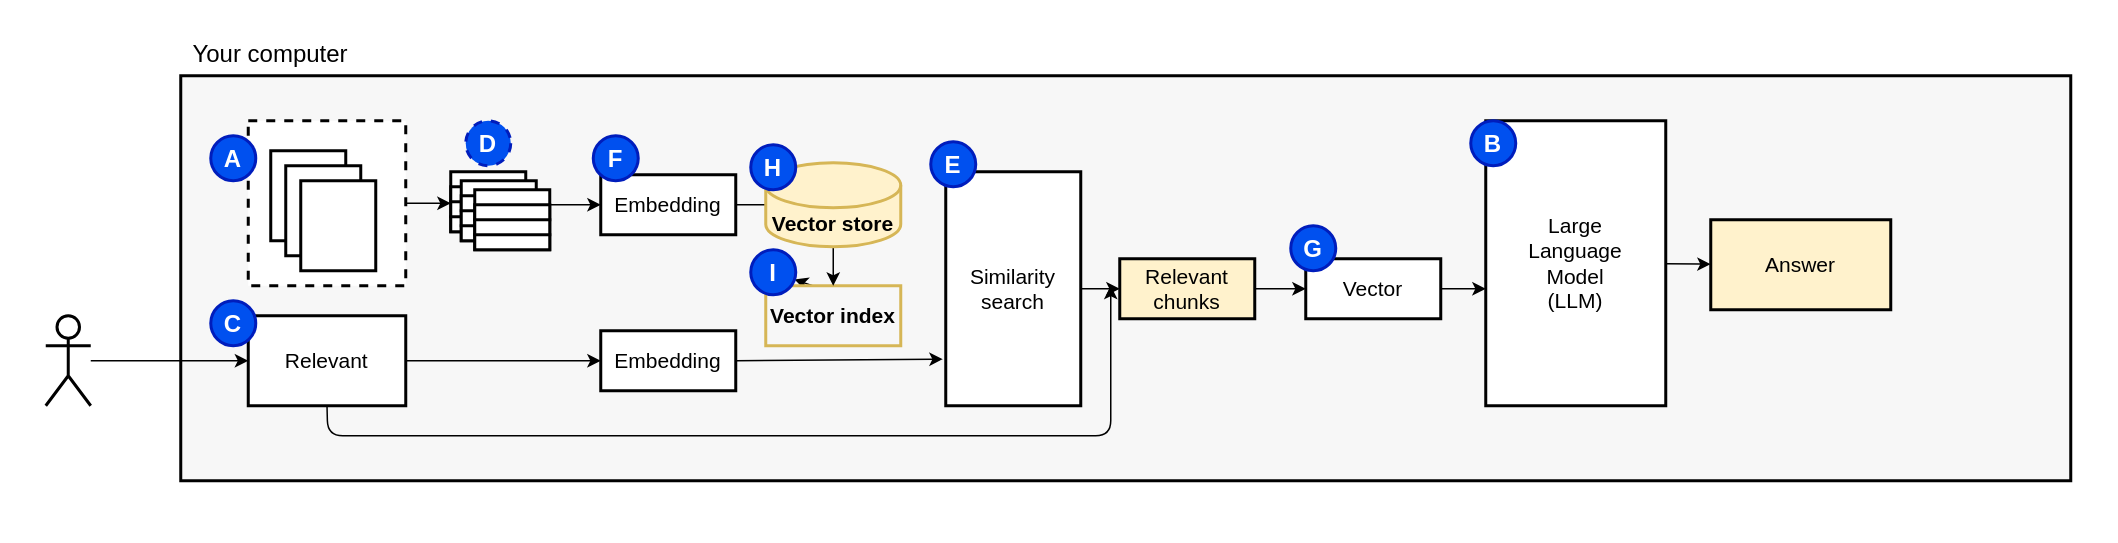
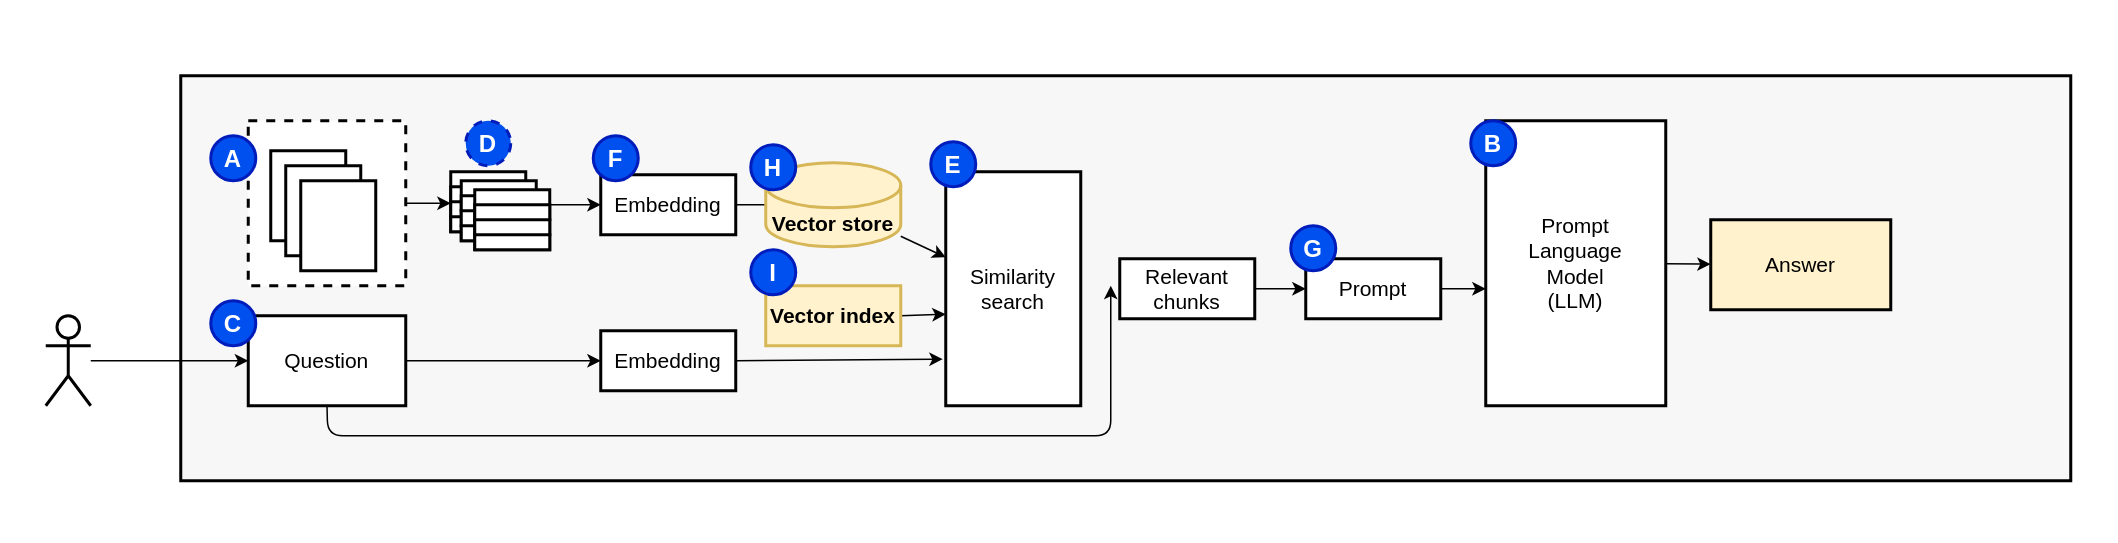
(271, 53) -> none
(833, 261) -> (919, 245)
(1576, 263) -> (1576, 263)
(806, 284) -> (918, 315)
(1095, 289) -> none
(1187, 289) -> (1187, 289)
(1373, 289) -> (1373, 289)
(833, 316) -> (833, 316)
(327, 361) -> (327, 361)
